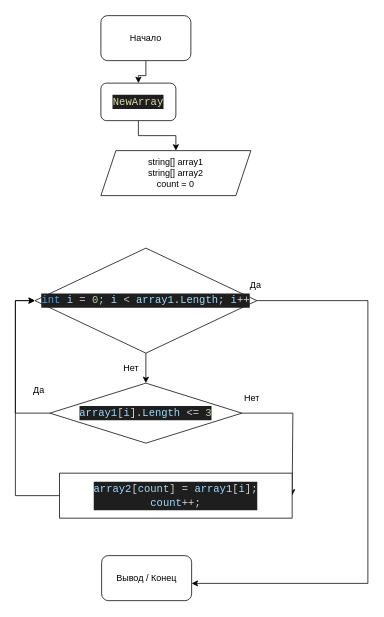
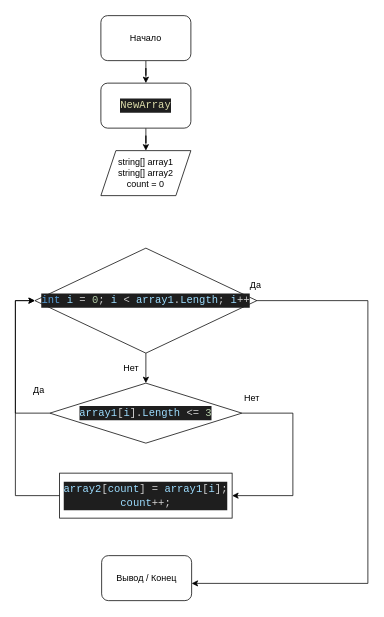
(138, 102) -> (146, 105)
(176, 173) -> (146, 173)
(176, 495) -> (146, 495)
